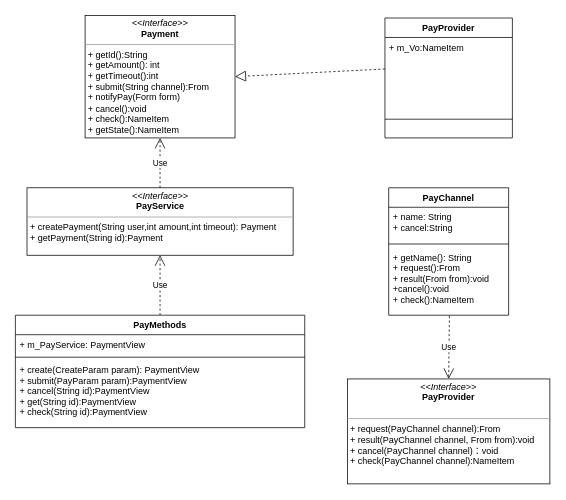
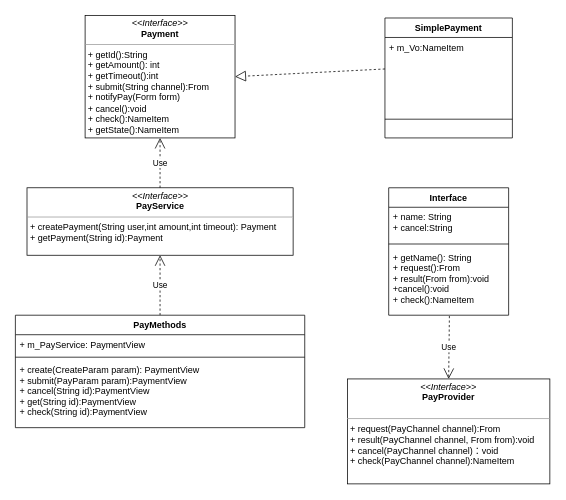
(449, 28) -> (449, 28)
(449, 198) -> (449, 198)
